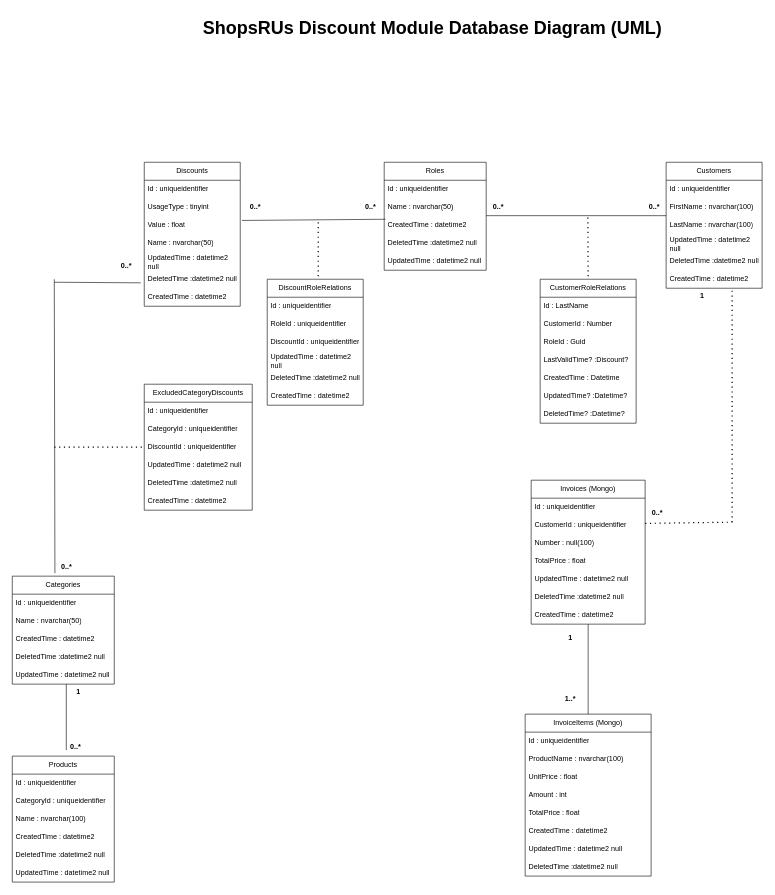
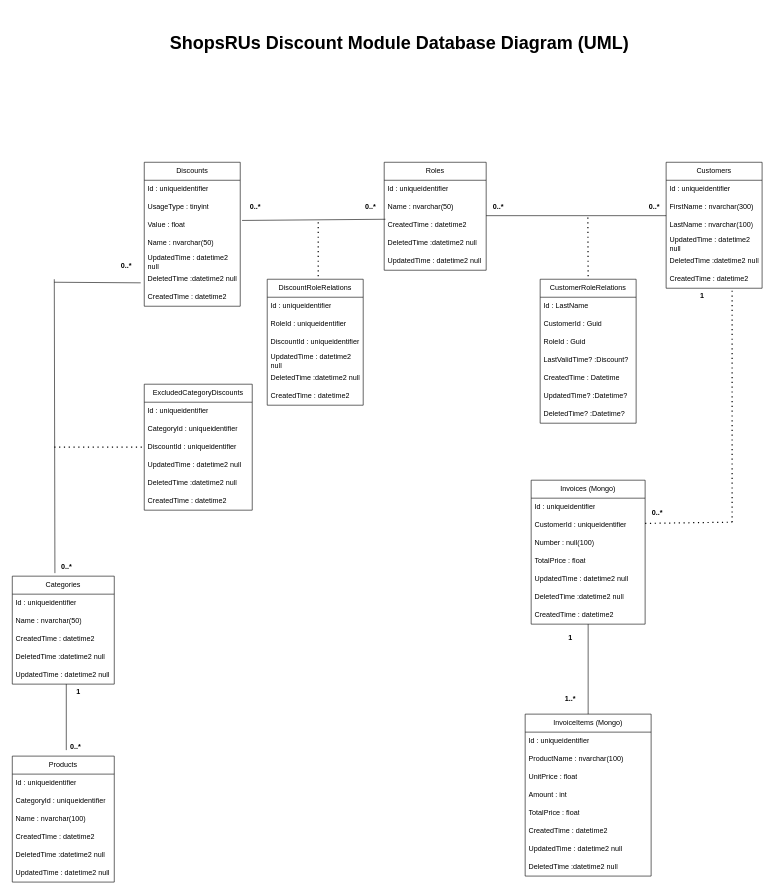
(432, 27) -> (399, 42)
(715, 207) -> (715, 207)
(579, 324) -> (574, 324)
